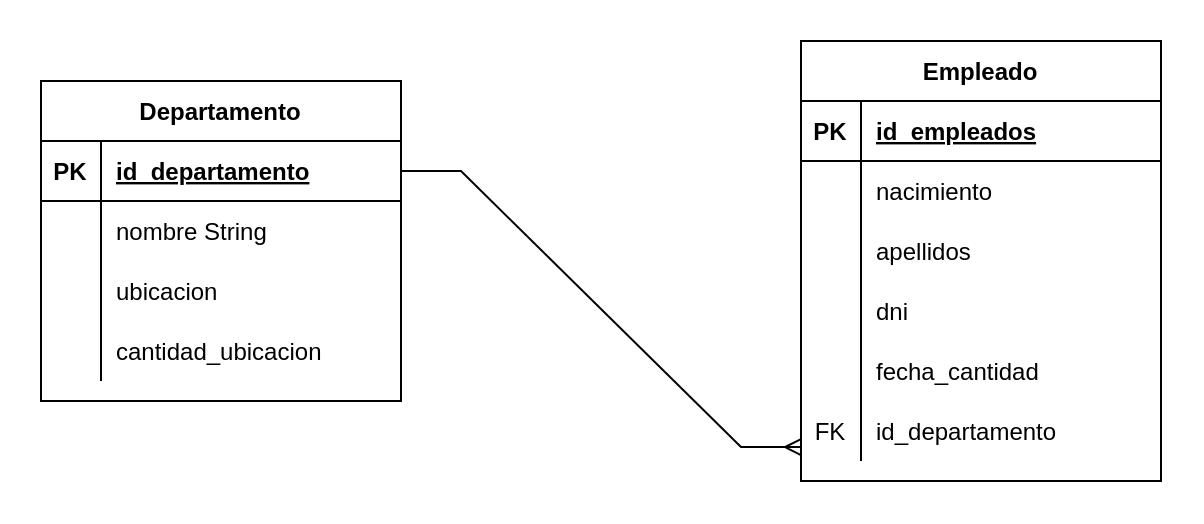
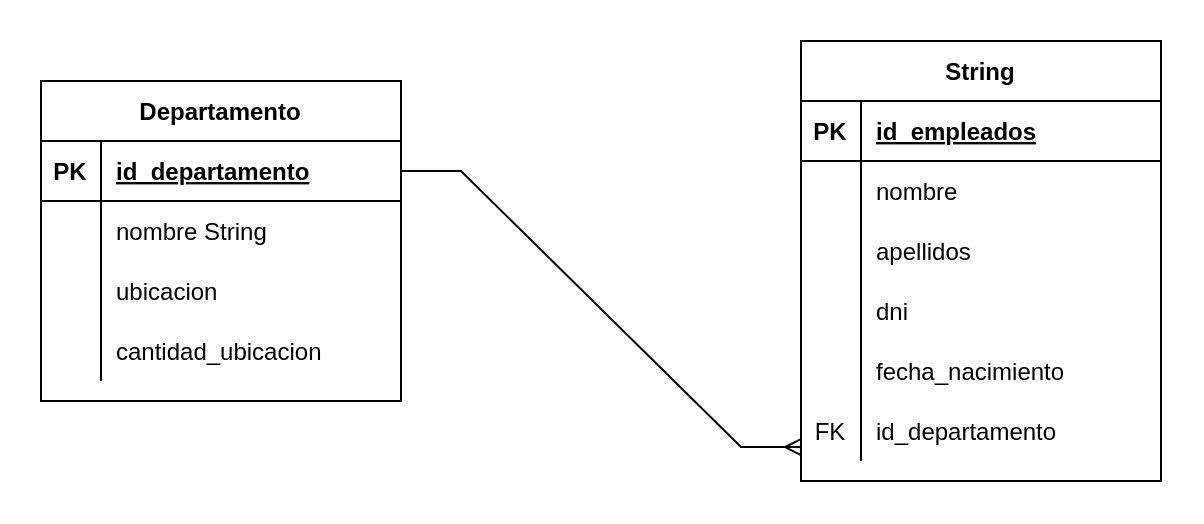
(980, 72) -> (980, 72)
(937, 192) -> (916, 192)
(967, 372) -> (977, 372)
